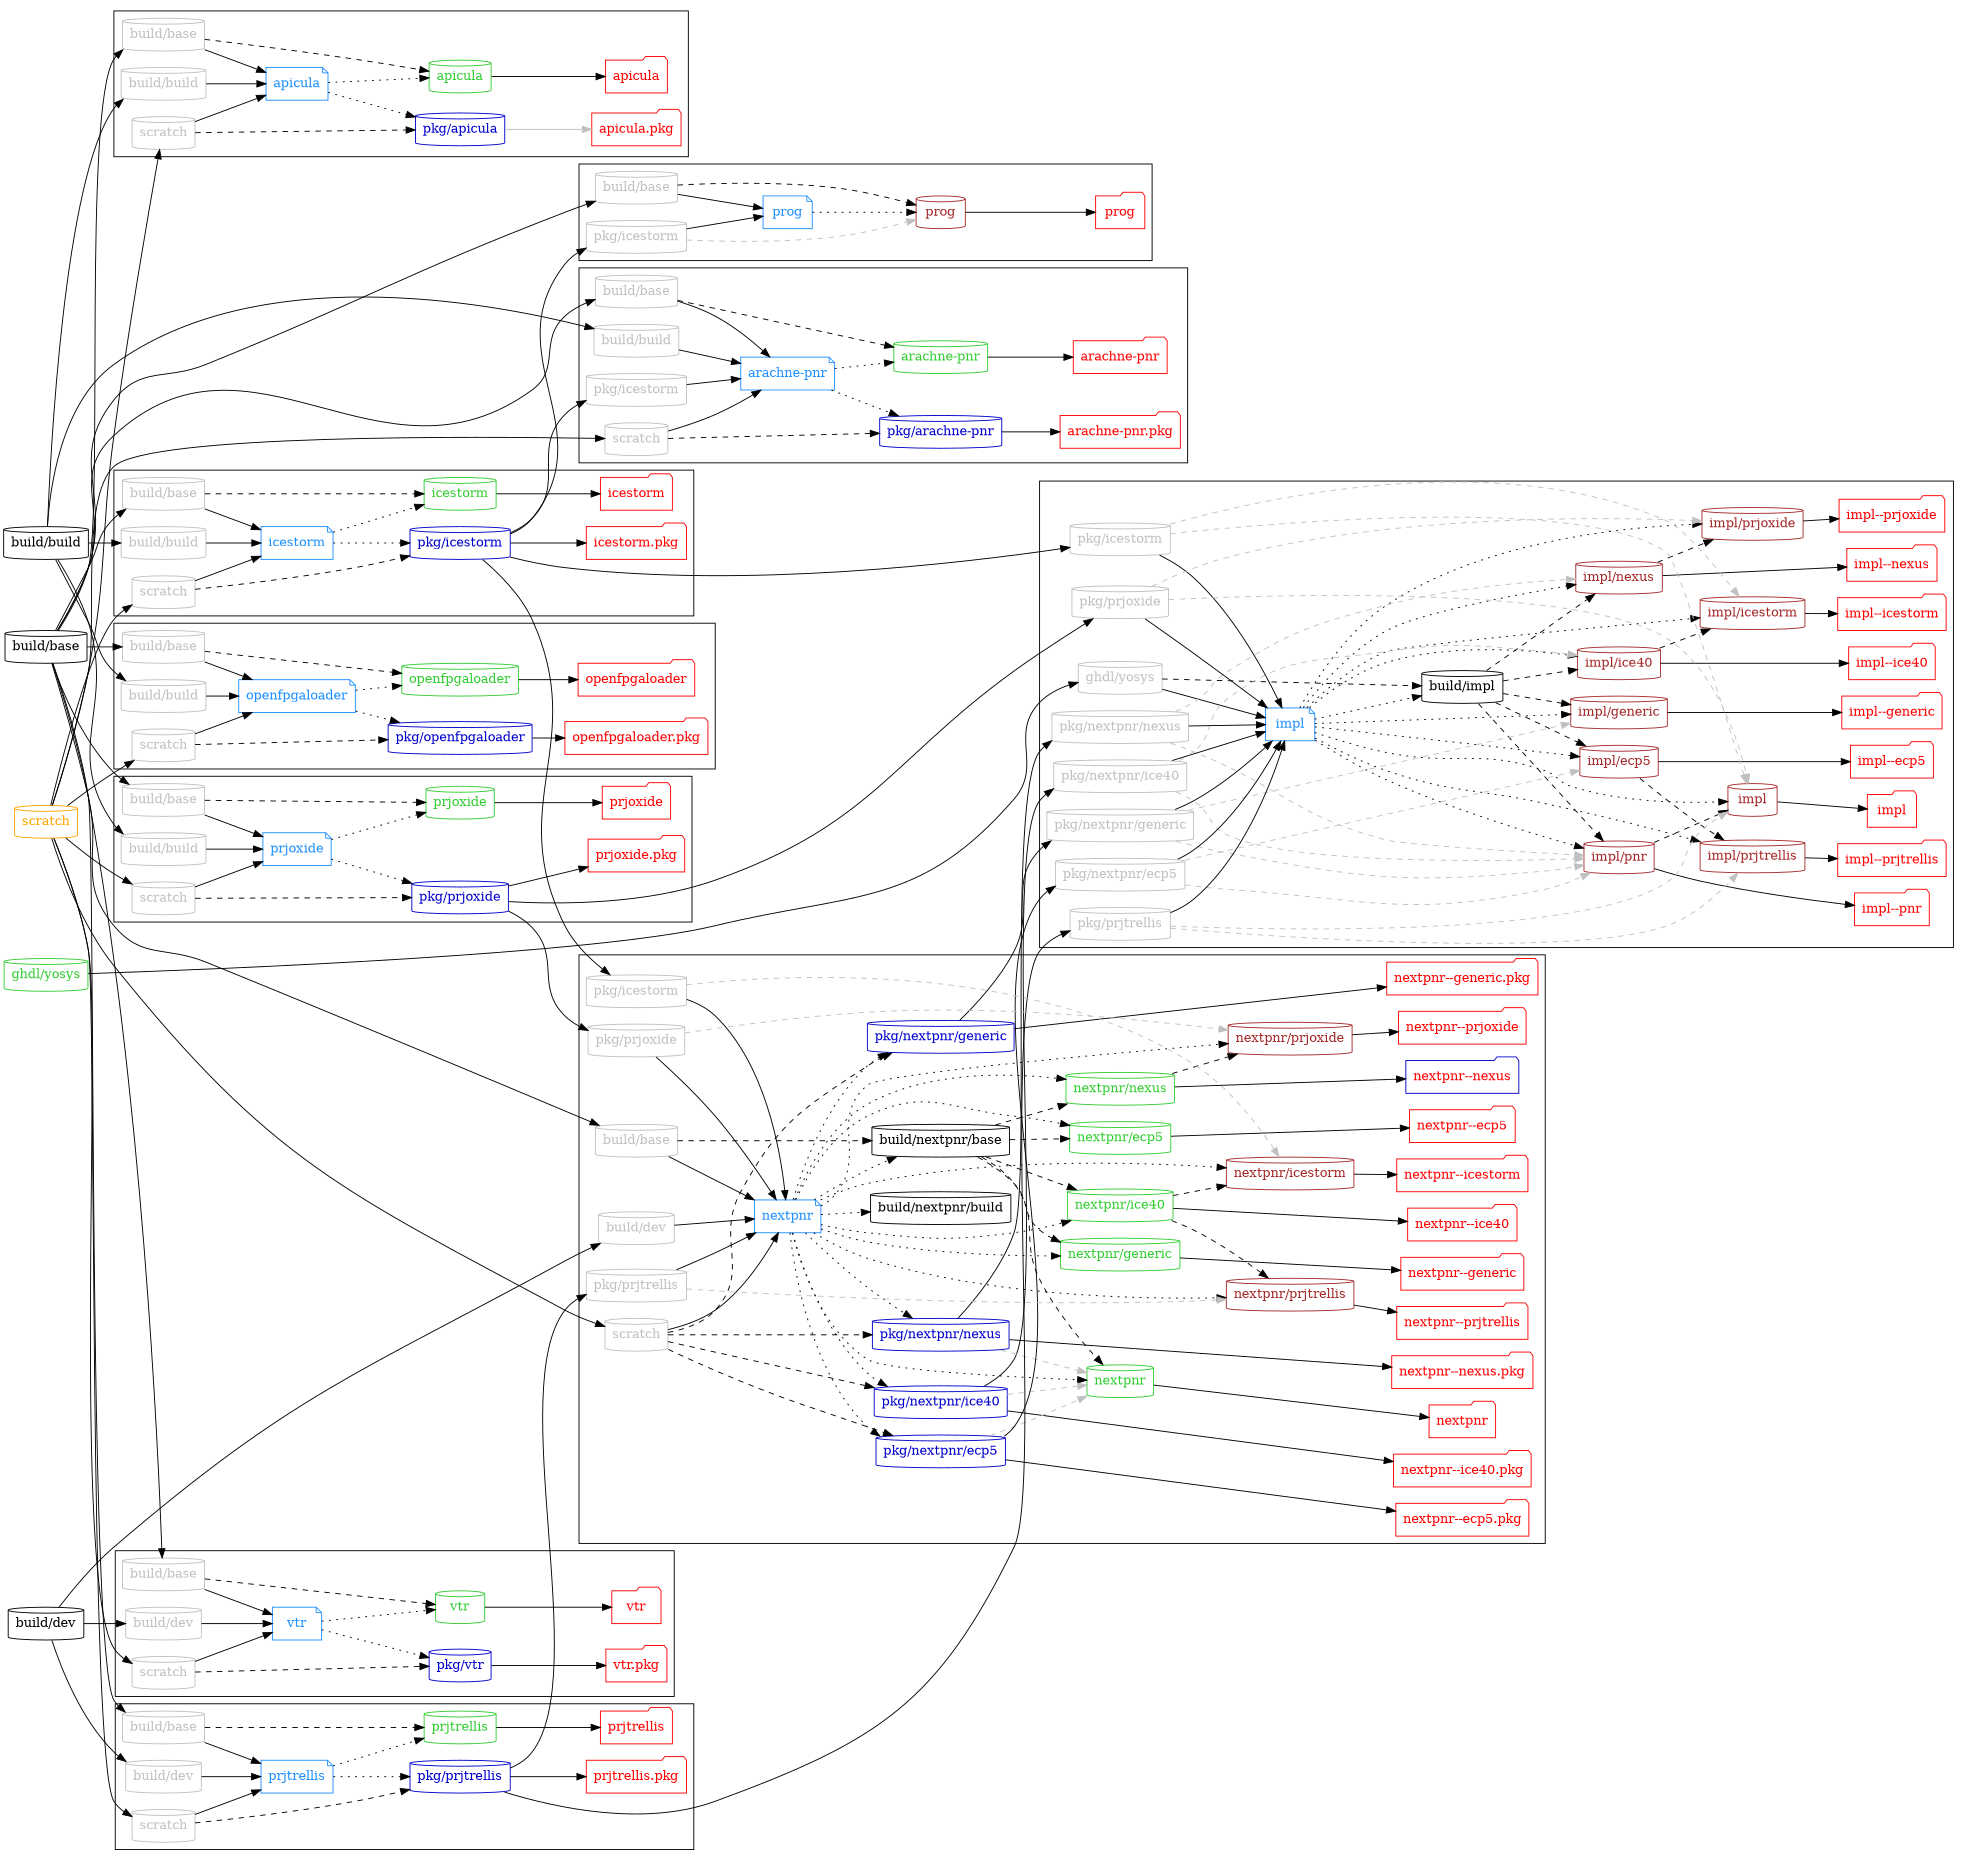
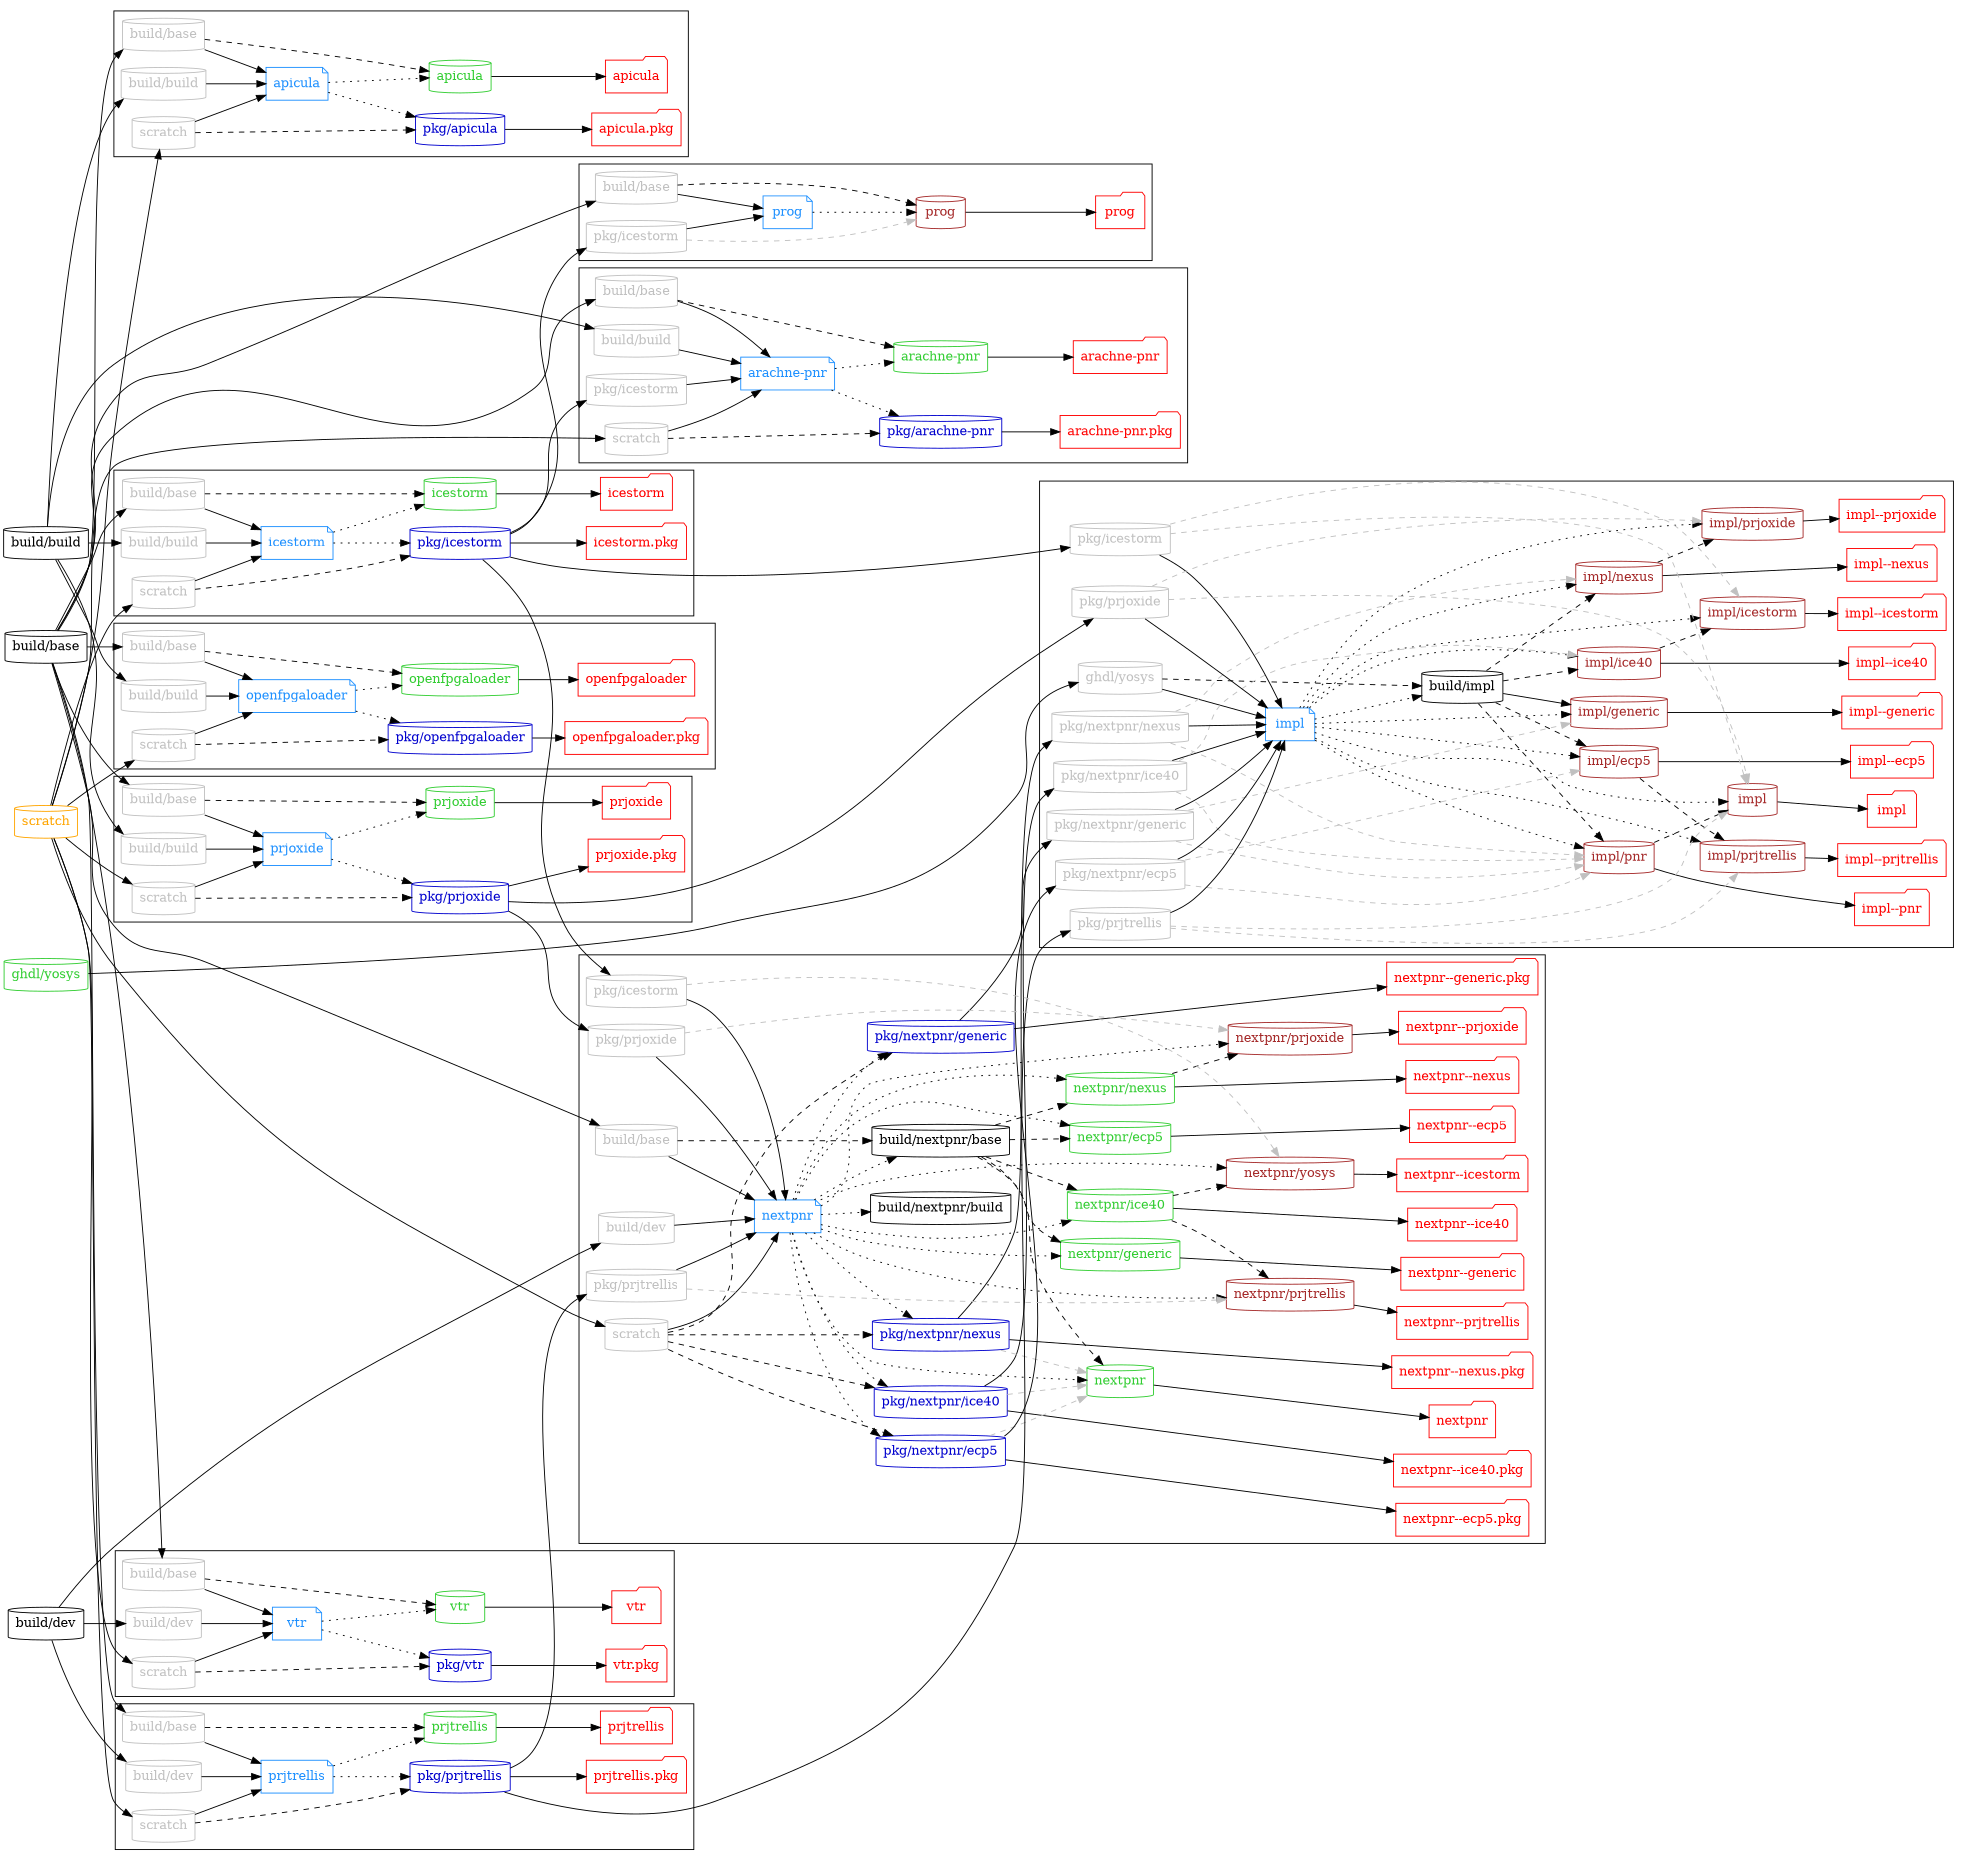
(544, 129) -> (544, 129)
(1532, 698) -> (1532, 698)
(1462, 1077) -> (1462, 1077)
(1290, 1174) -> (1290, 1174)
